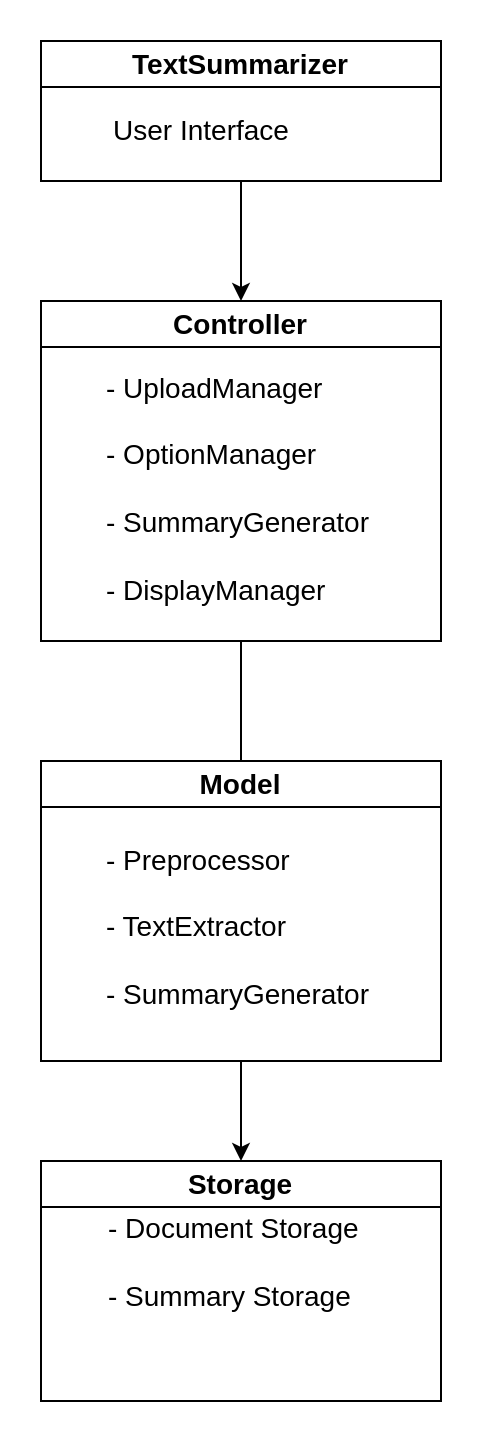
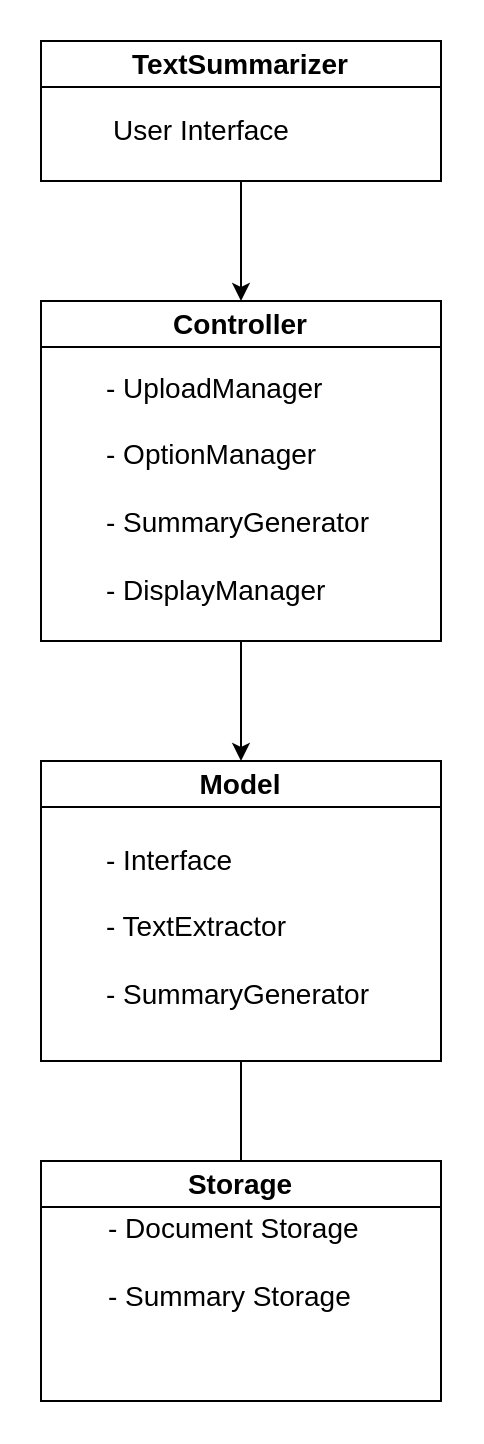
(241, 751) -> (241, 746)
(244, 927) -> (244, 927)
(241, 1146) -> (241, 1151)
